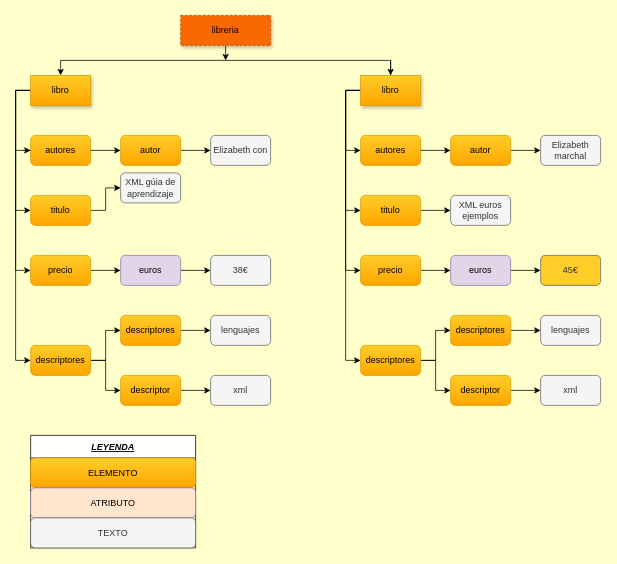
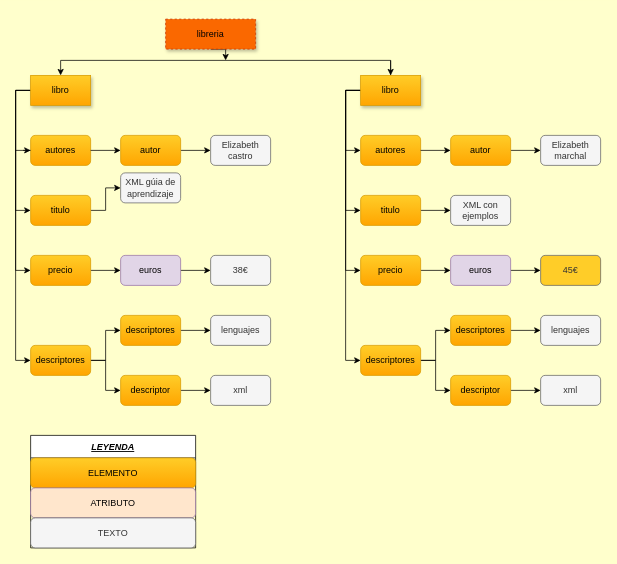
(225, 30) -> (210, 34)
(240, 150) -> (240, 150)
(480, 210) -> (480, 210)
